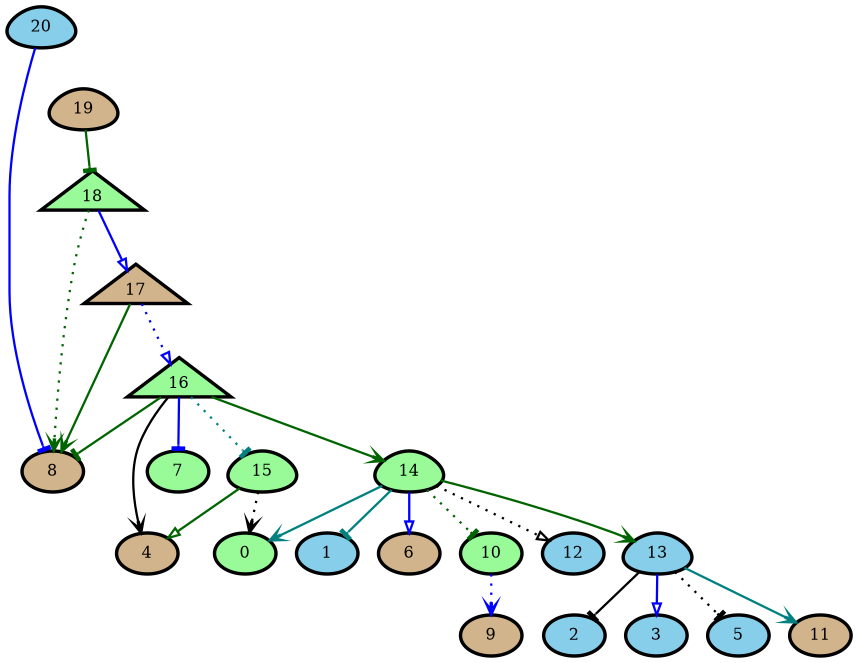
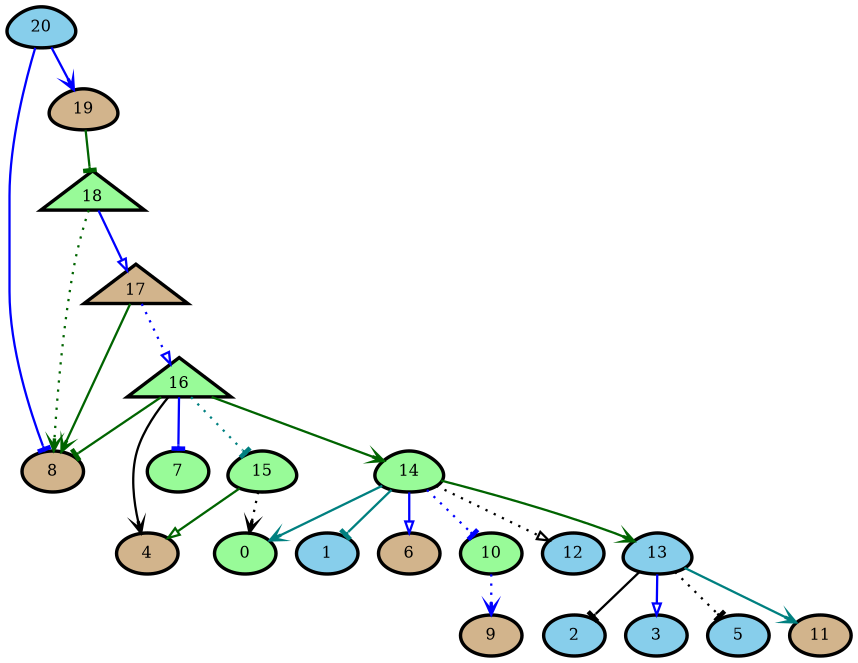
none -> (60, 64)
(449, 511) -> (449, 511)
